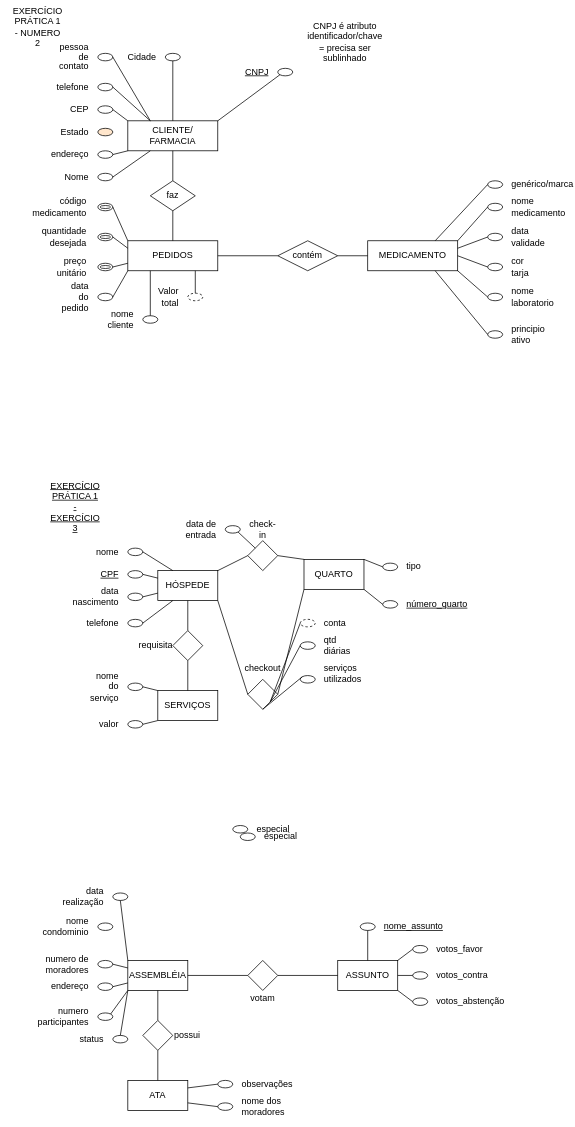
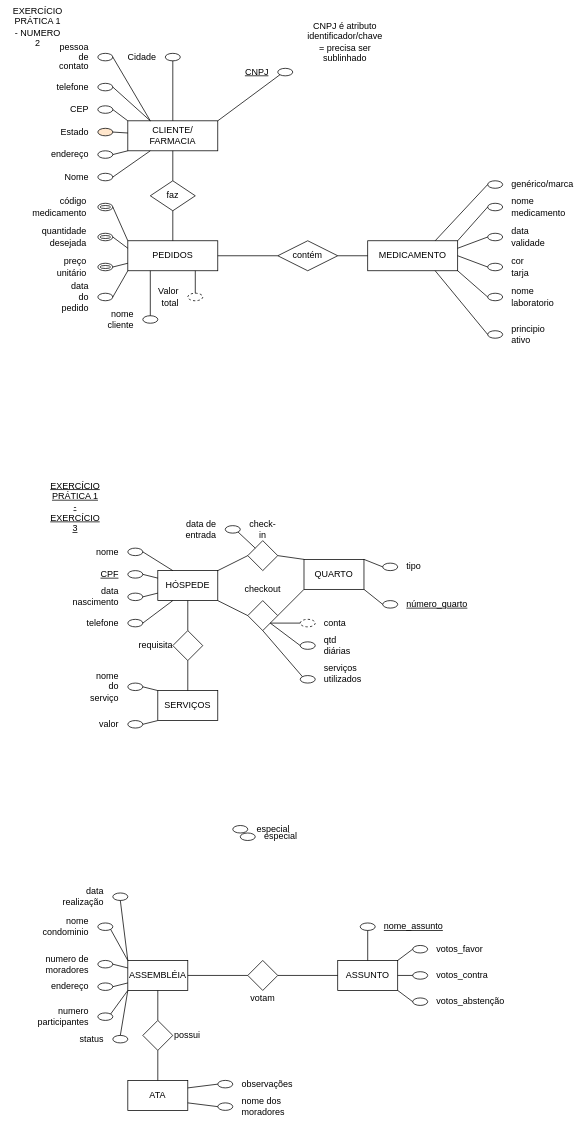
none -> (120, 132)
(263, 694) -> (263, 615)
none -> (118, 943)
